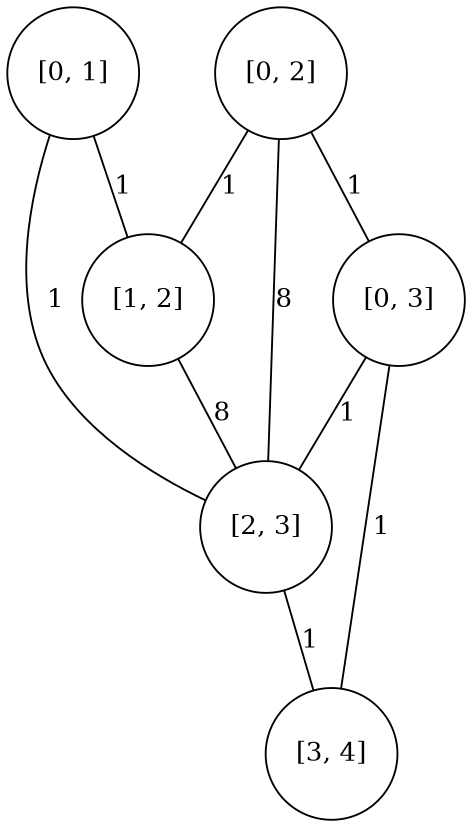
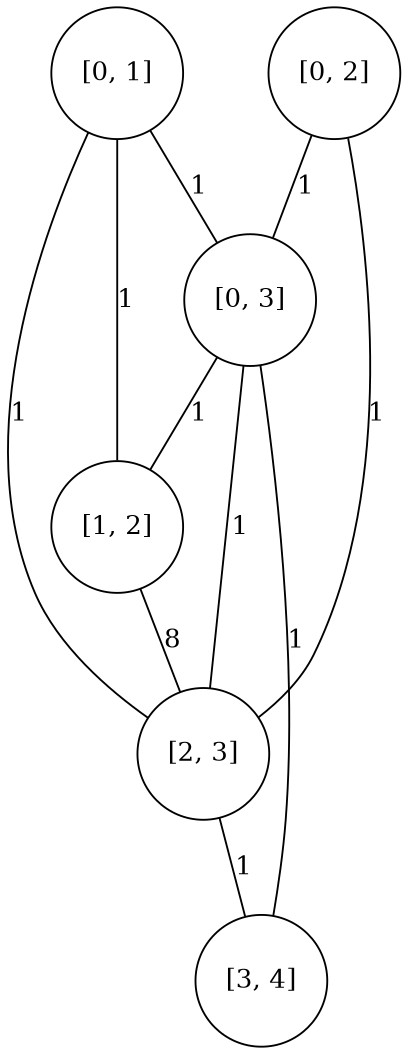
none -> (184, 187)
(215, 187) -> (184, 413)
(285, 300) -> (377, 414)
